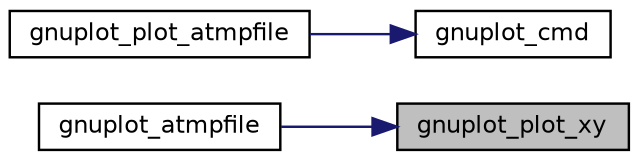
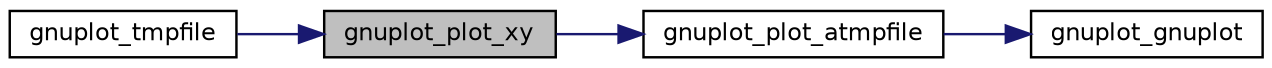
(513, 34) -> (1147, 34)
none -> (587, 34)
(160, 127) -> (123, 34)
